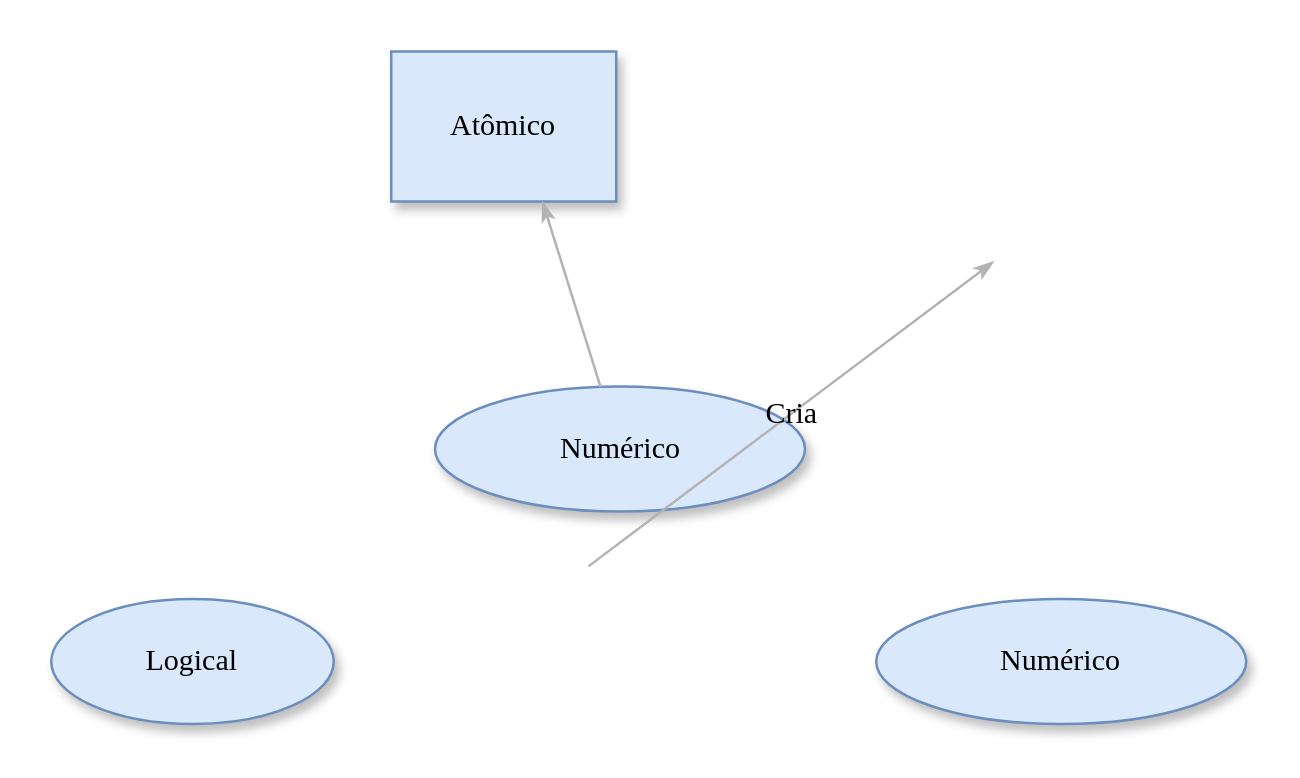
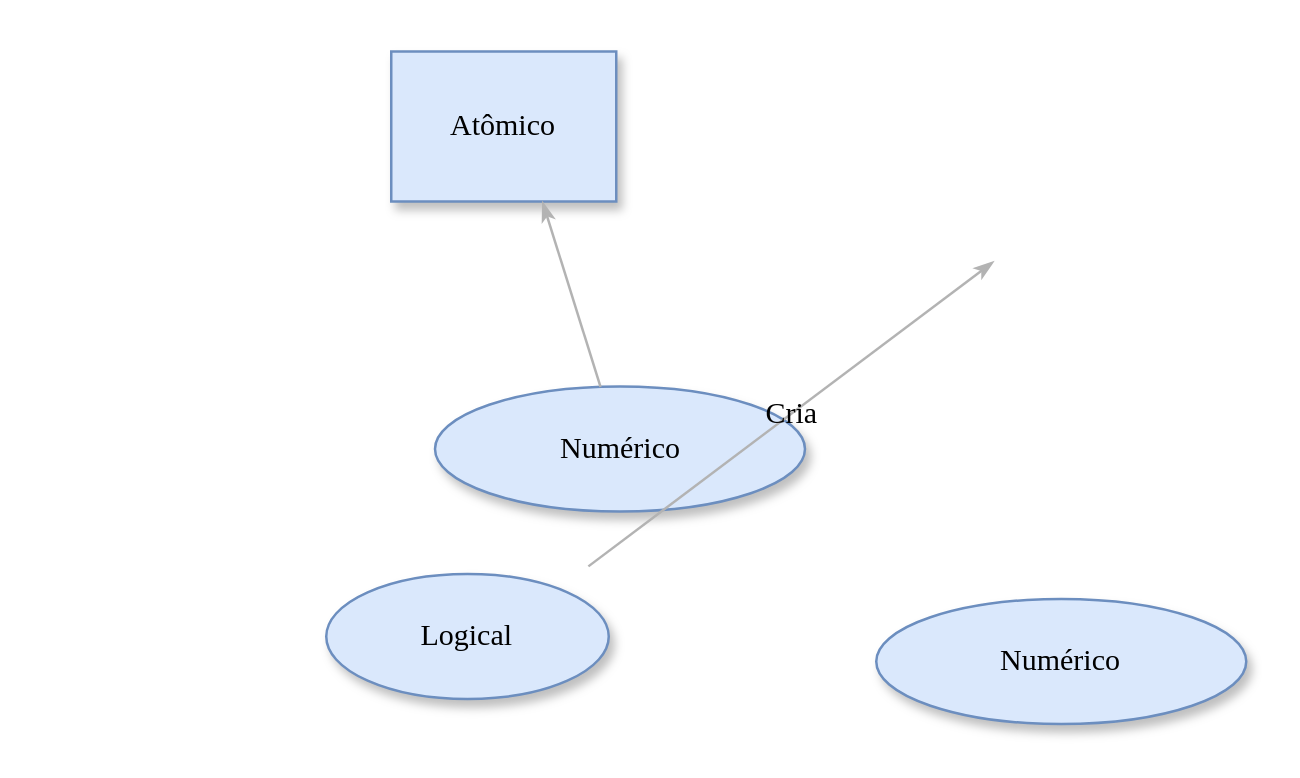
(193, 661) -> (468, 636)
